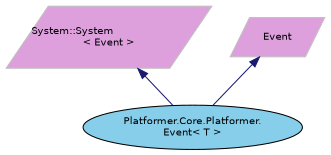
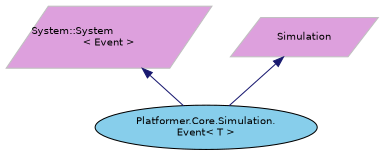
(277, 37) -> (304, 37)
(193, 127) -> (206, 127)
